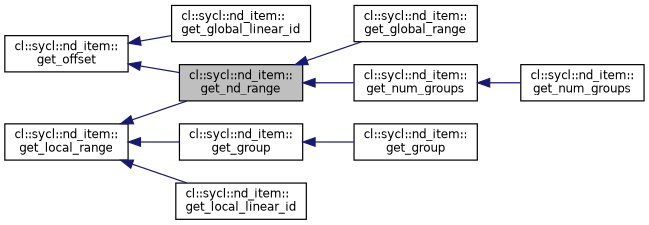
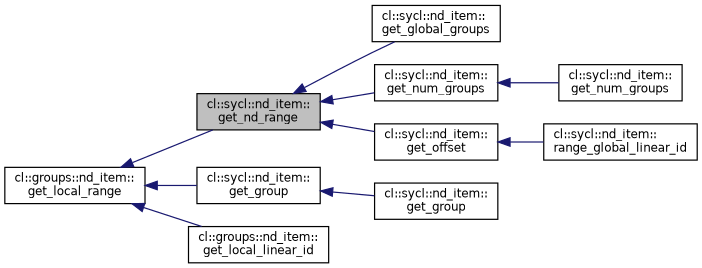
(241, 24) -> (620, 142)
(416, 24) -> (436, 24)
(160, 69) -> (353, 128)
(66, 142) -> (75, 185)
(241, 201) -> (259, 245)
